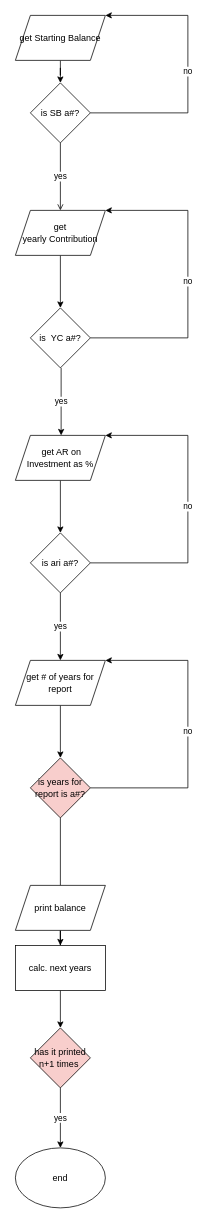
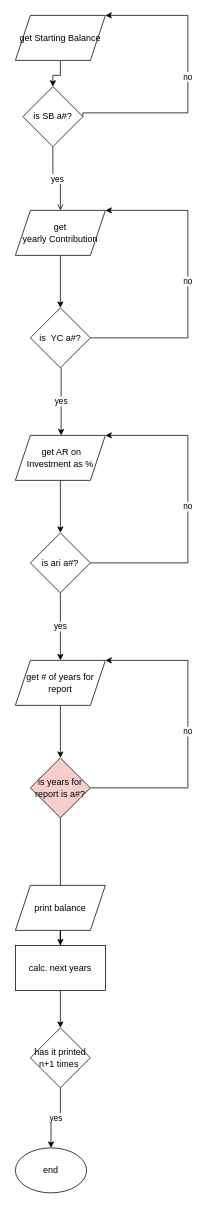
(60, 113) -> (53, 117)
(60, 1058) -> (60, 1058)
(60, 1178) -> (51, 1170)
